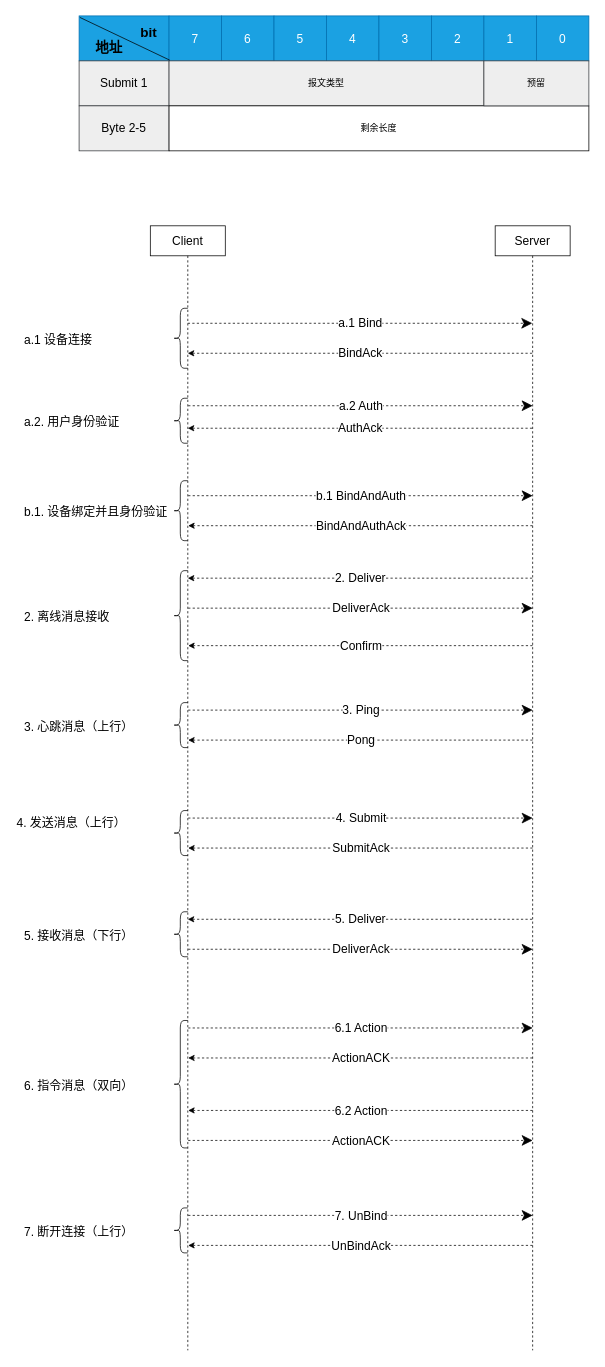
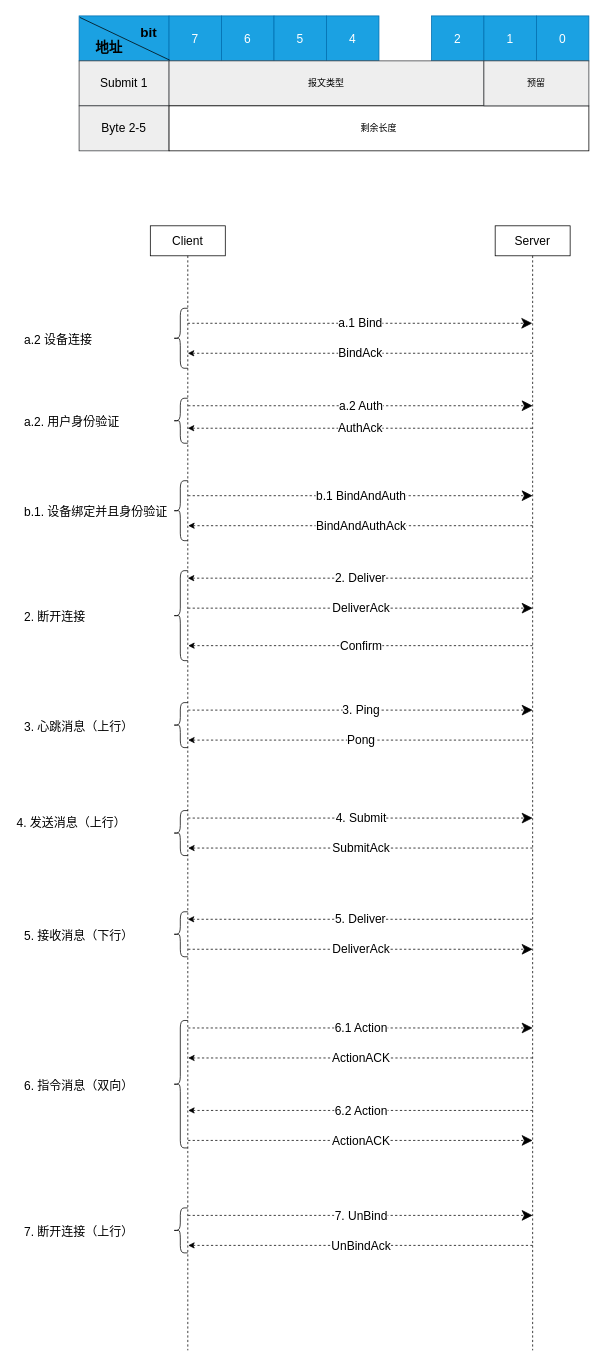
(405, 38) -> none
(59, 340) -> (59, 340)
(67, 617) -> (55, 617)
